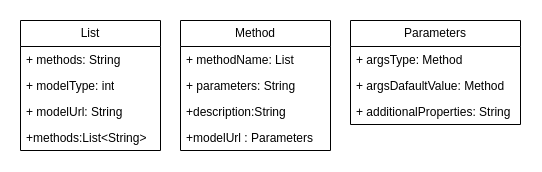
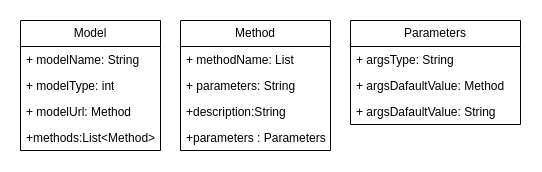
(91, 34) -> (91, 34)
(77, 61) -> (83, 61)
(412, 61) -> (411, 61)
(78, 113) -> (79, 113)
(437, 120) -> (435, 113)
(253, 139) -> (257, 146)
(92, 146) -> (92, 146)
